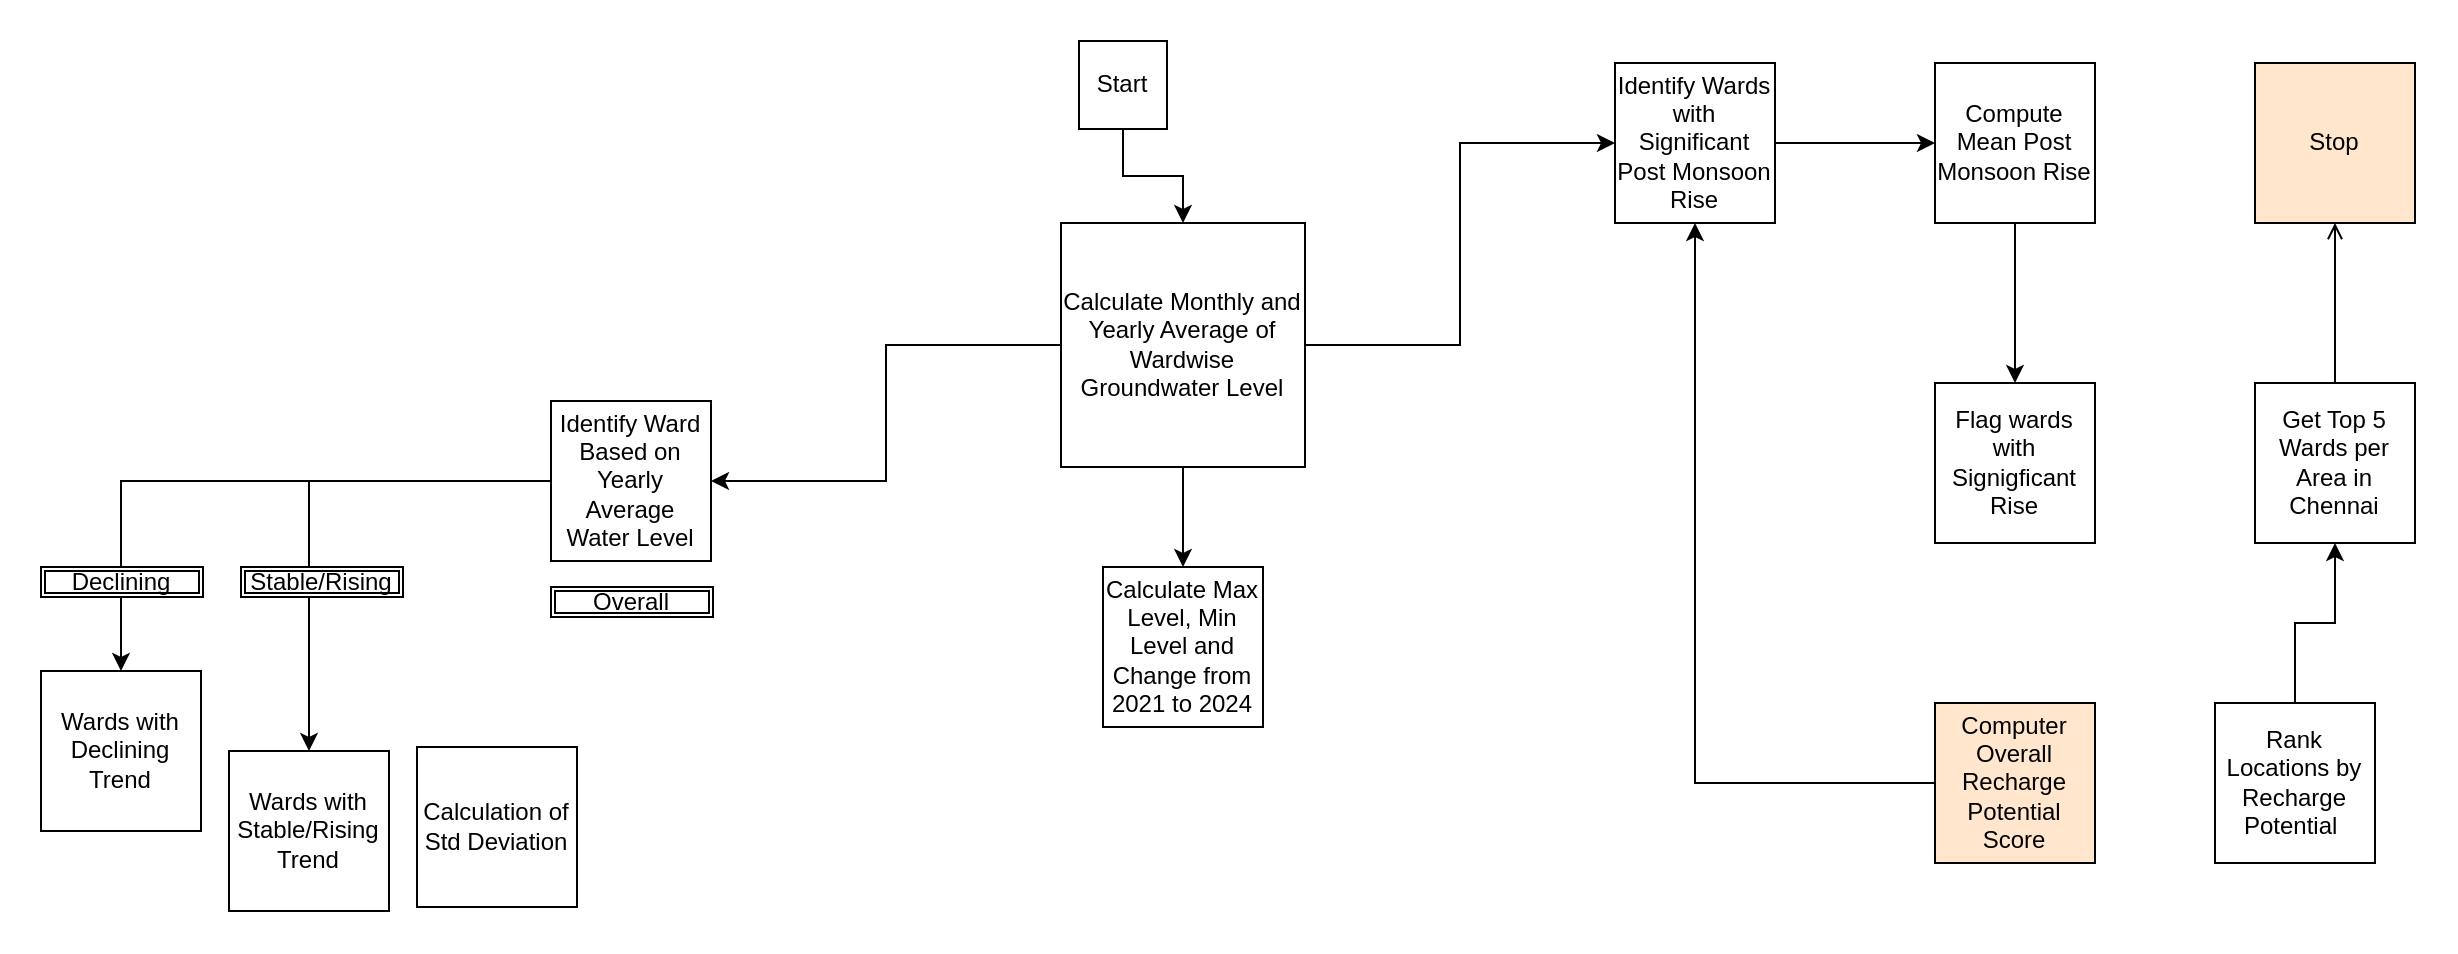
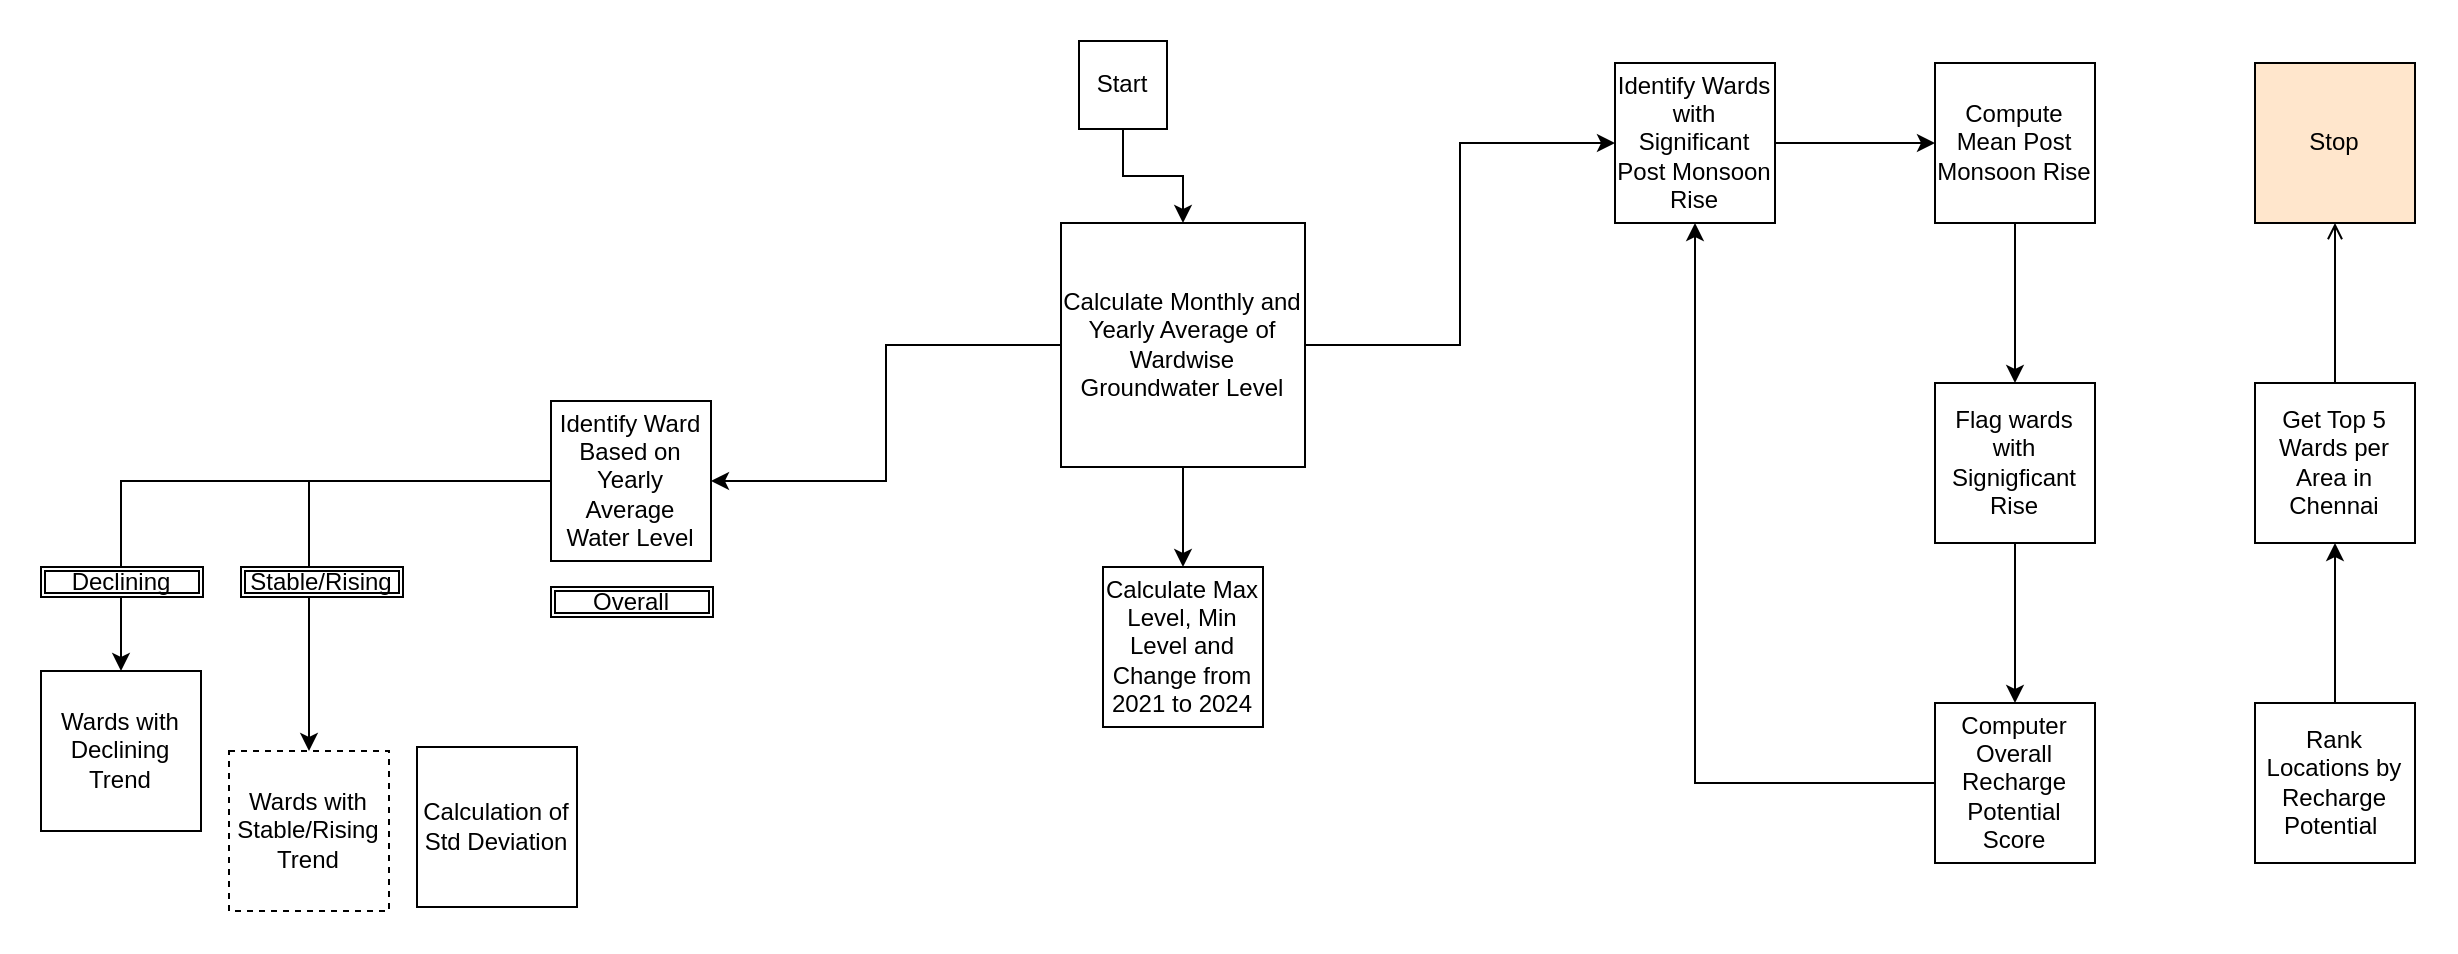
none -> (2015, 616)
(2015, 783) -> (2015, 783)
(2295, 783) -> (2335, 783)
(309, 831) -> (309, 831)
